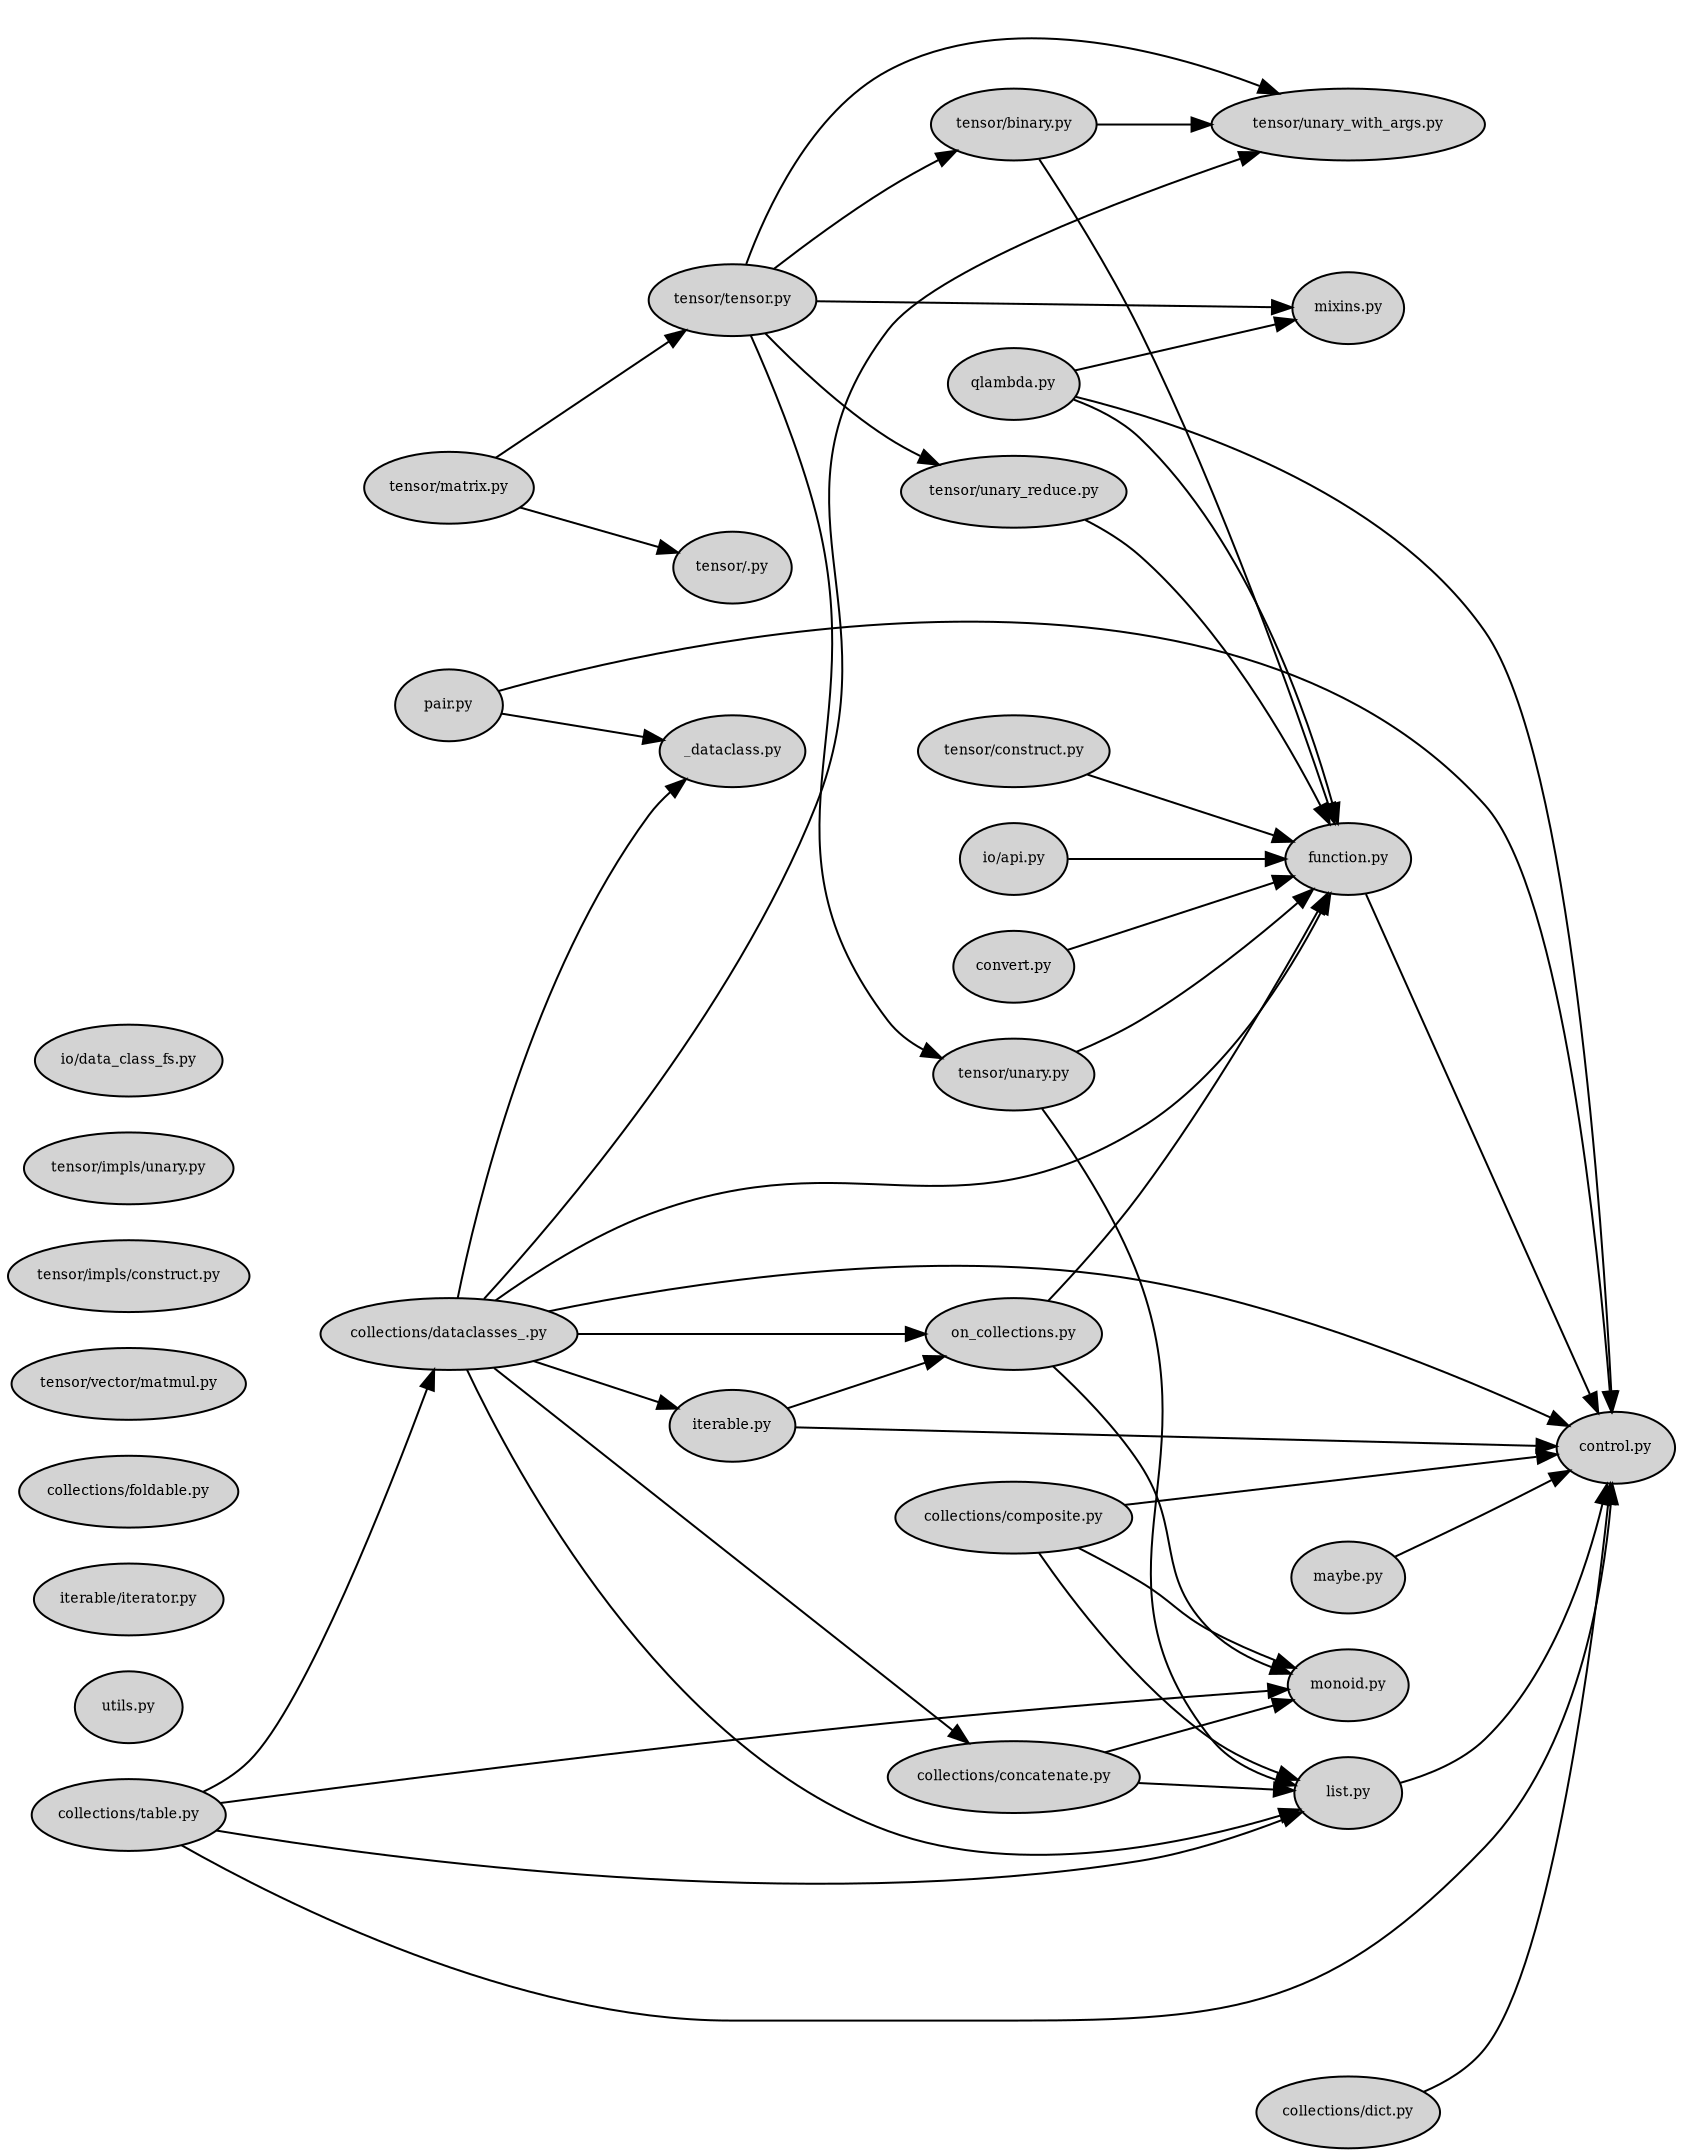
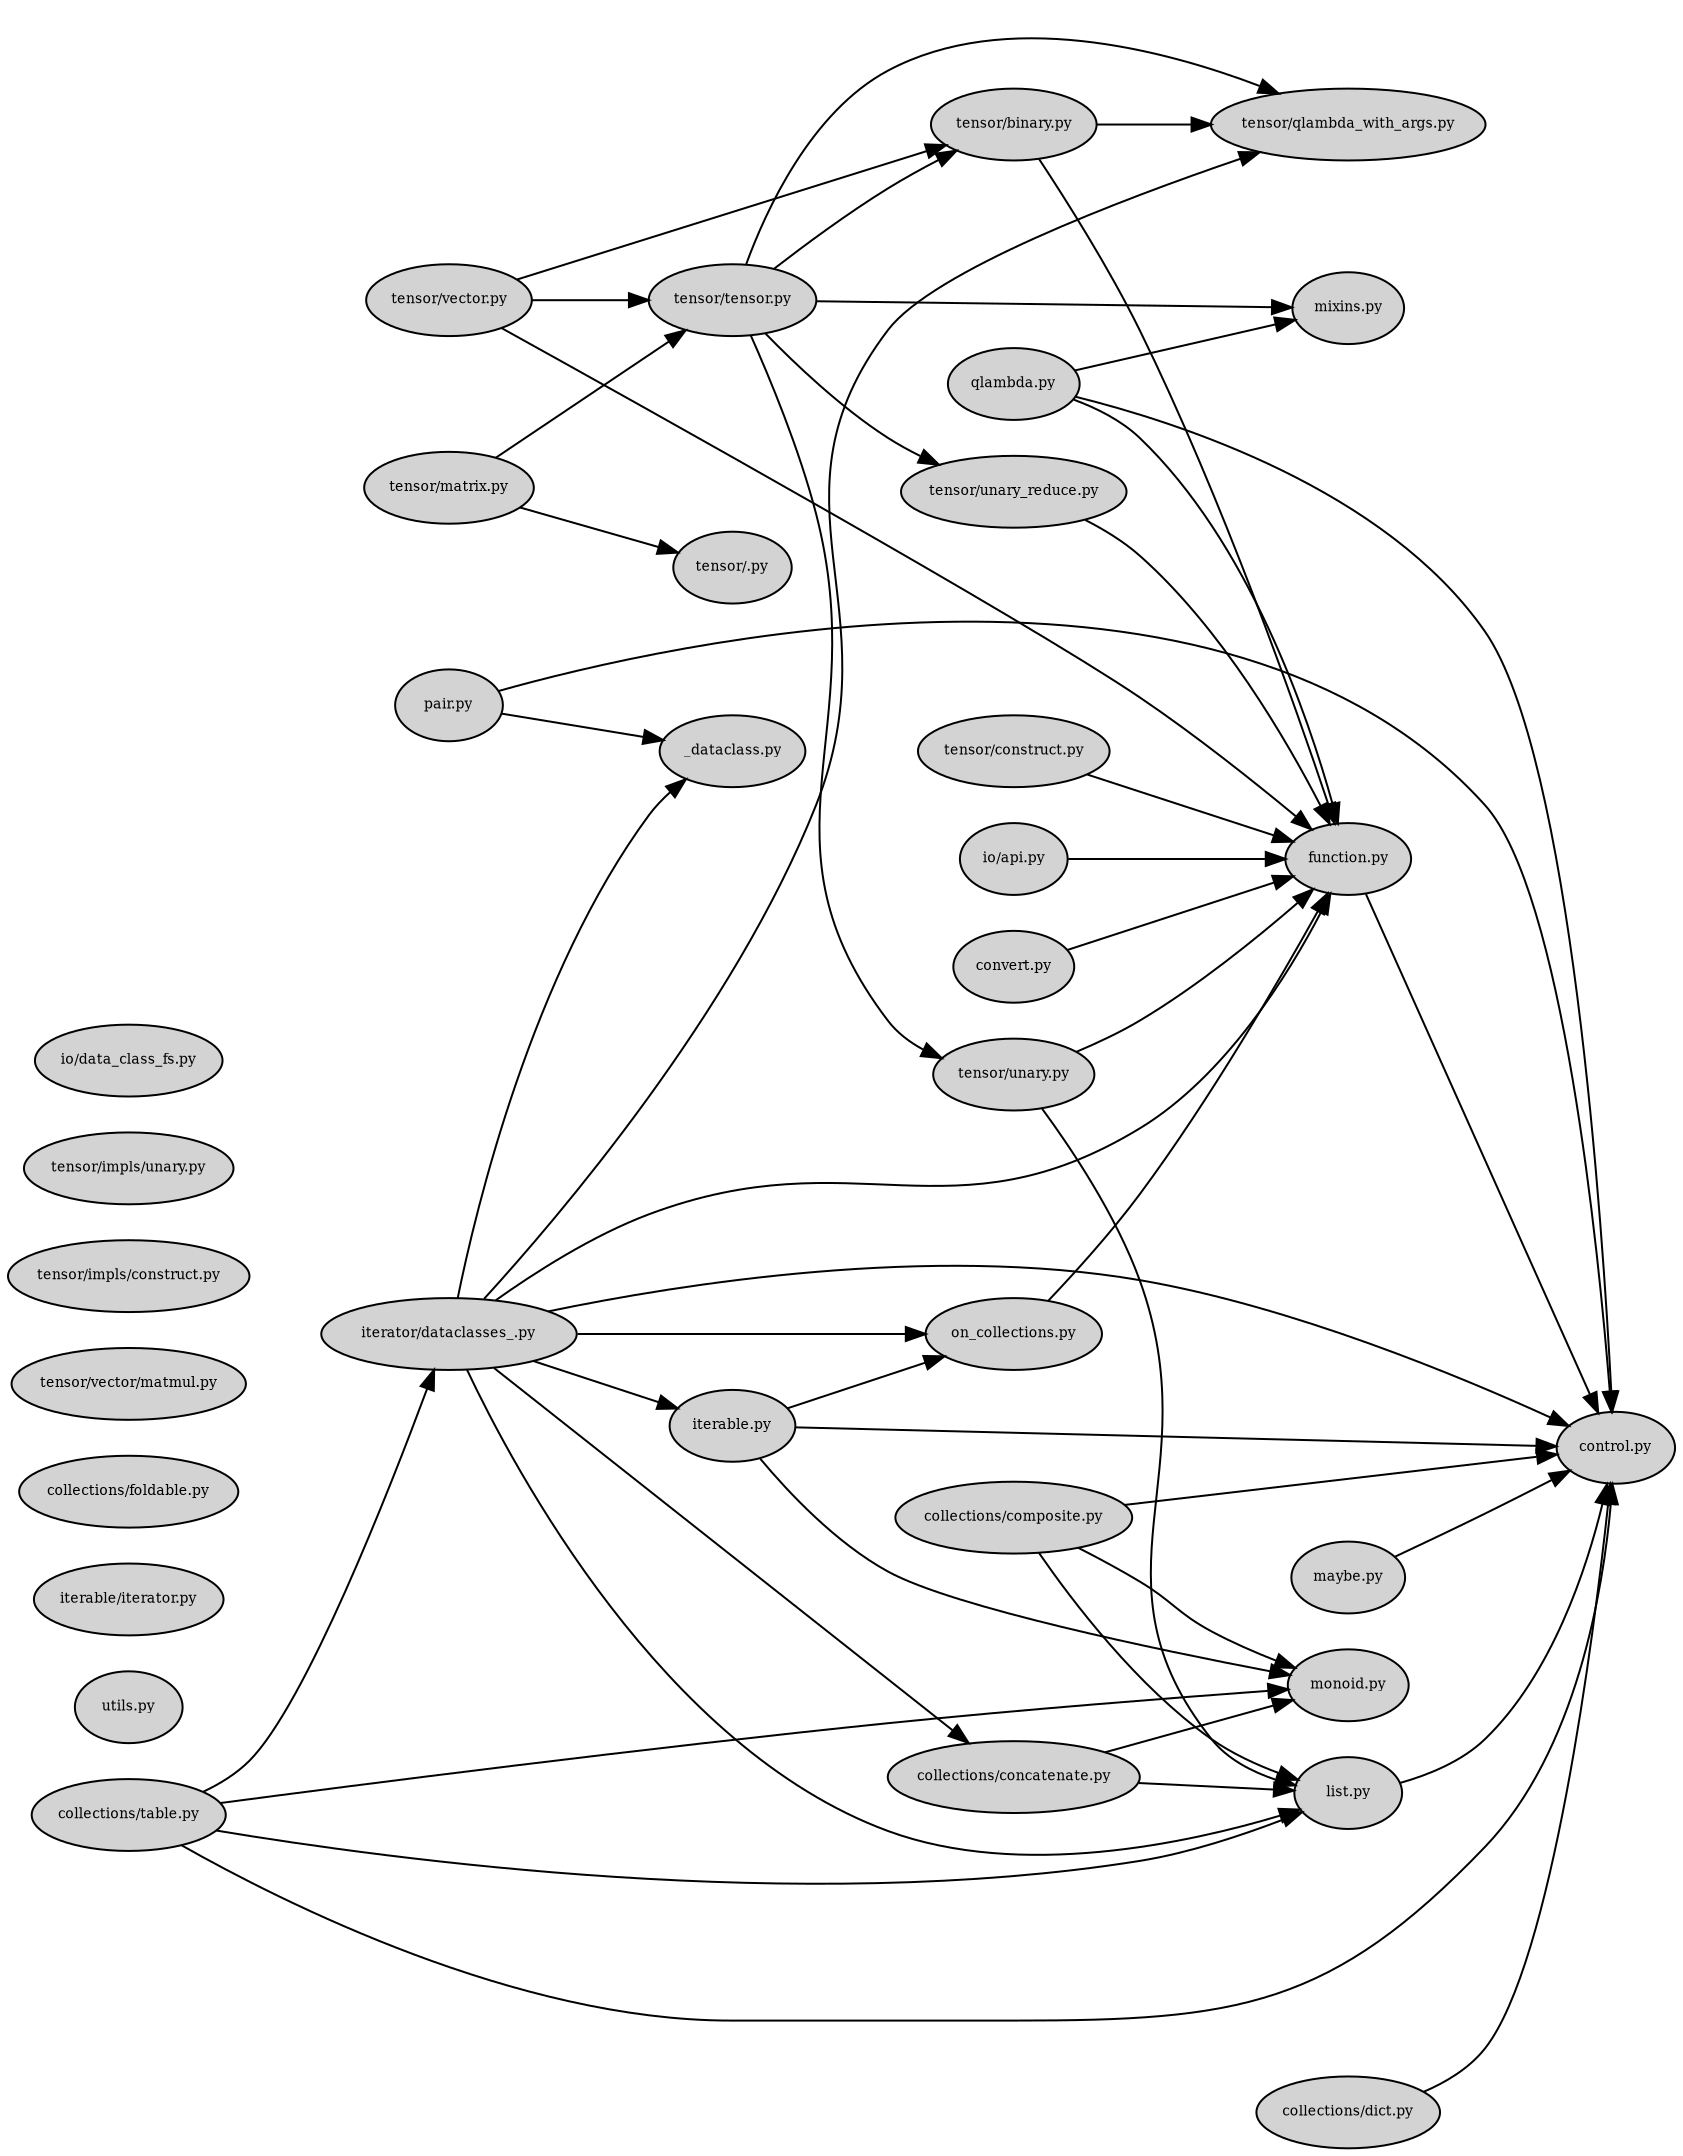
(1348, 125) -> (1348, 125)
none -> (449, 300)
(449, 1334) -> (449, 1334)
(1166, 1530) -> (994, 1609)
